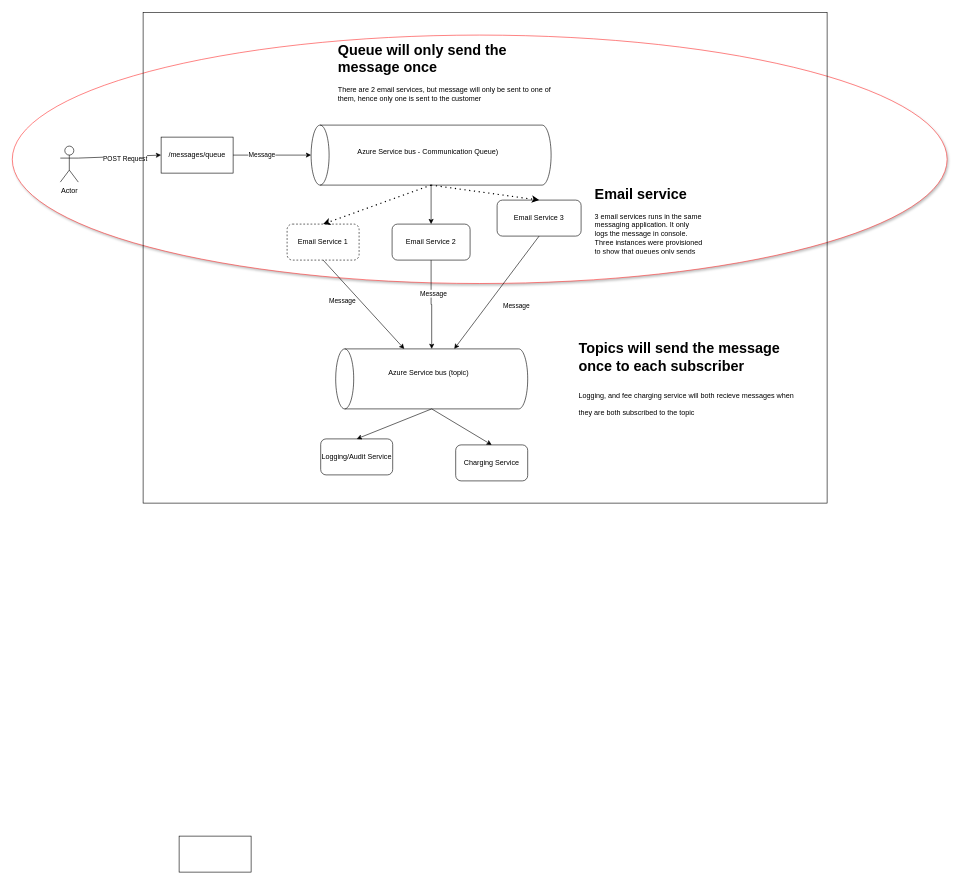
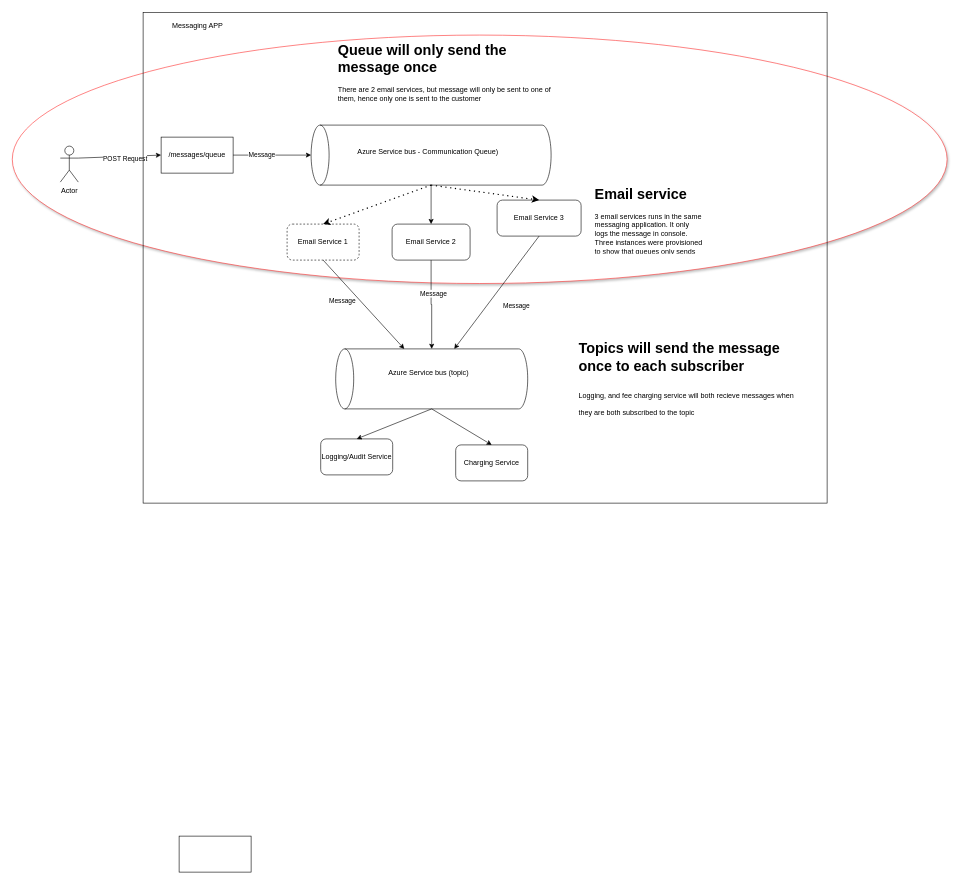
none -> (198, 26)
